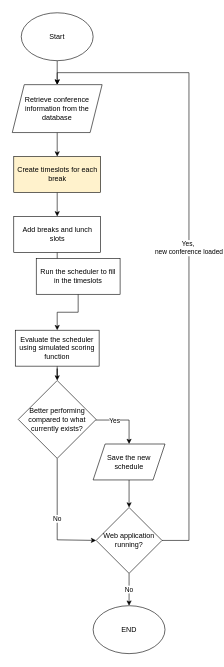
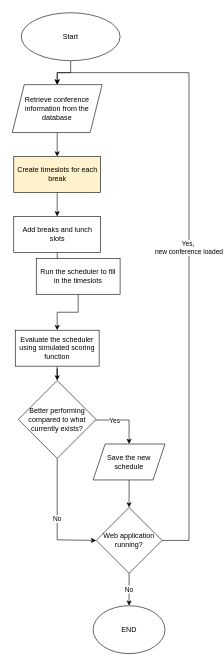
(57, 36) -> (71, 36)
